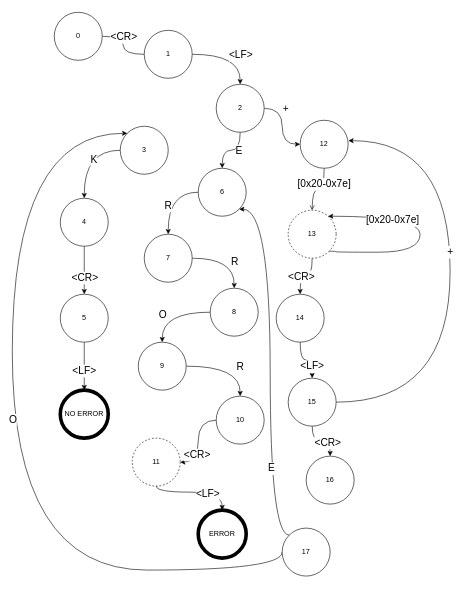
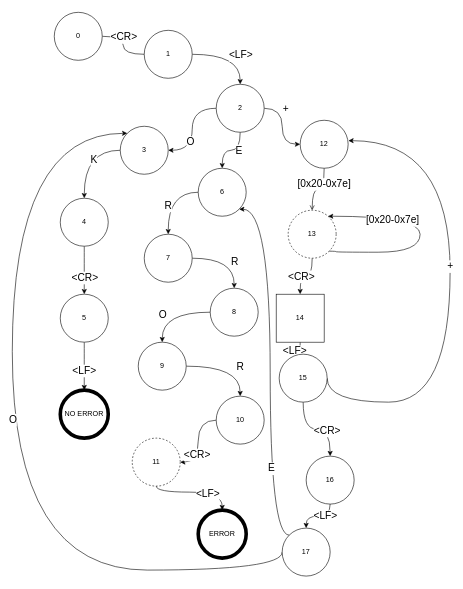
none -> (192, 127)
(300, 318) -> (300, 318)
(312, 402) -> (303, 378)
none -> (318, 516)
